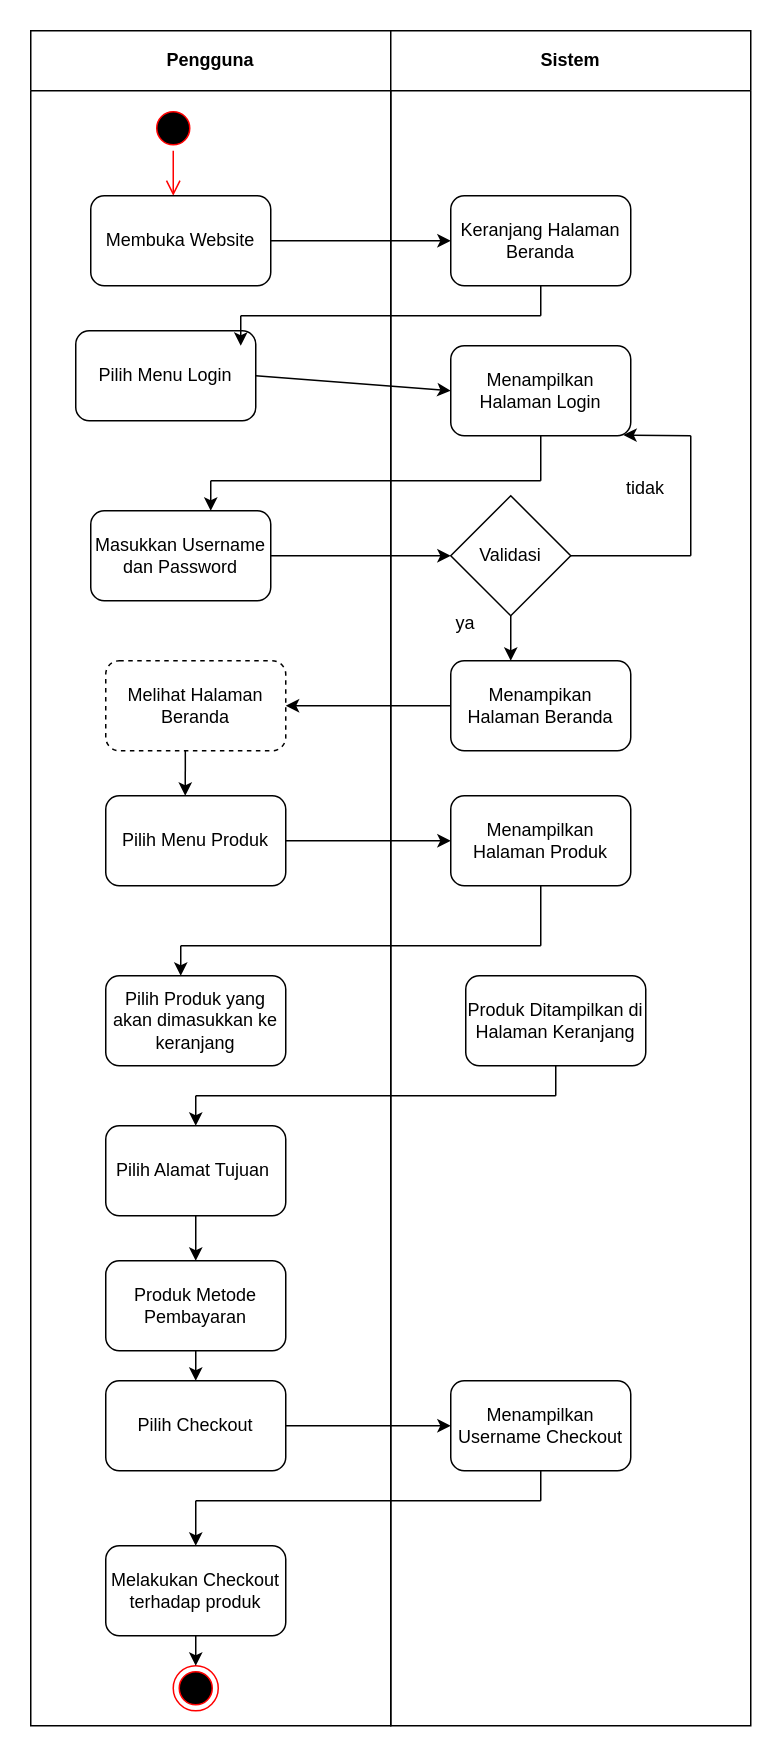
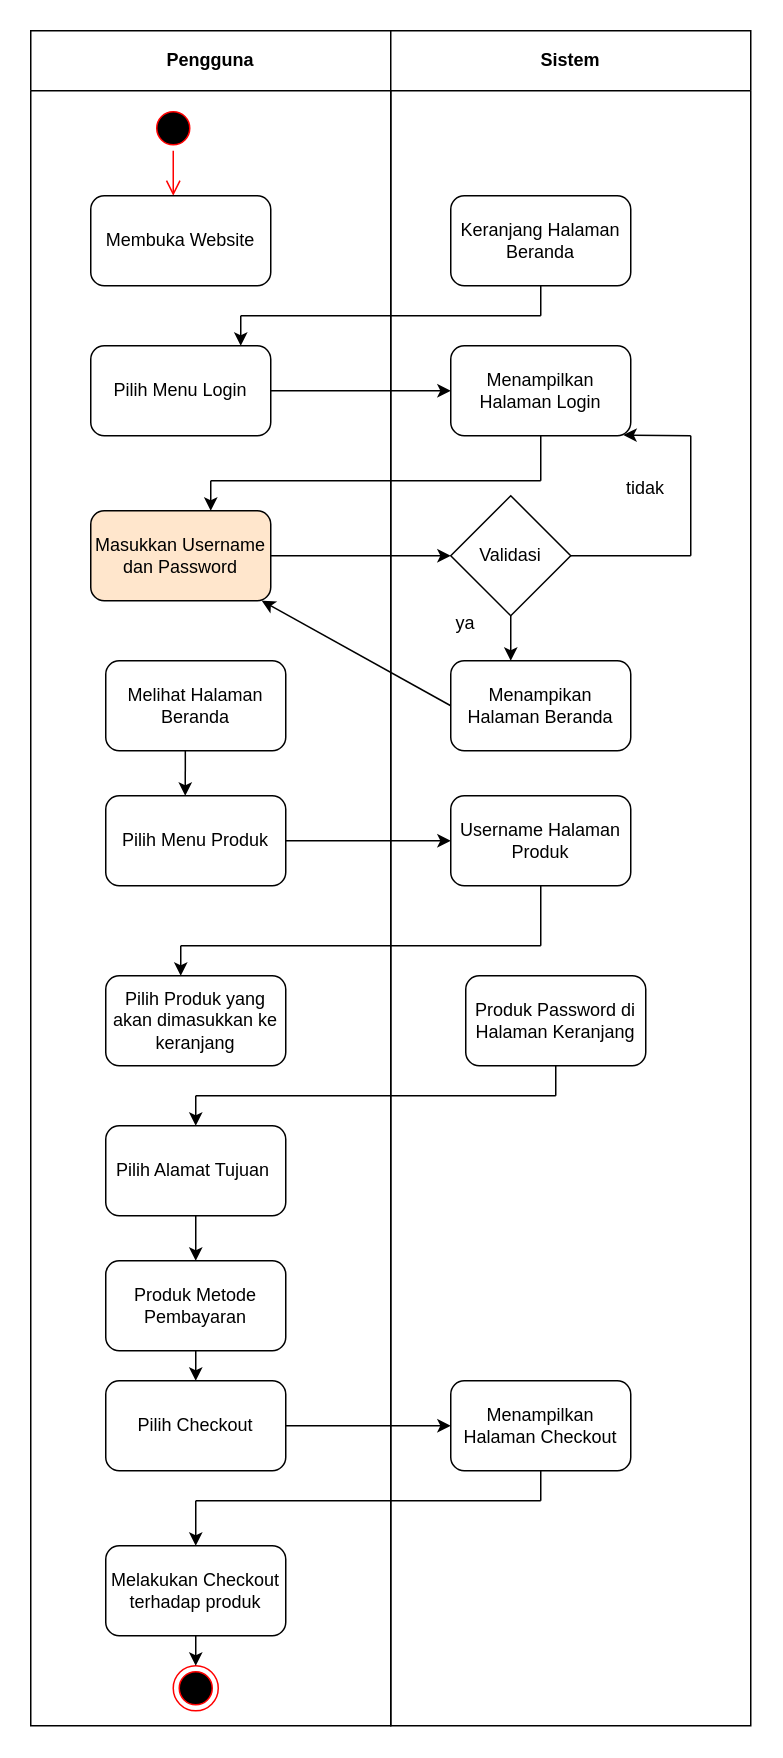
(356, 241) -> none
(166, 376) -> (181, 391)
(181, 556) -> (181, 556)
(196, 706) -> (196, 706)
(374, 706) -> (360, 656)
(541, 841) -> (541, 841)
(556, 1021) -> (556, 1021)
(541, 1426) -> (541, 1426)
